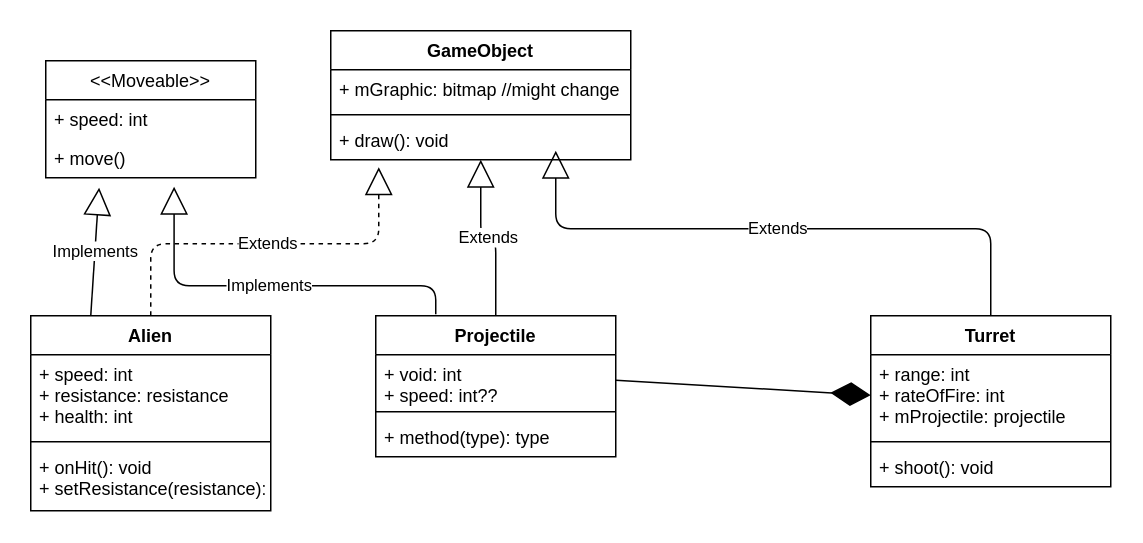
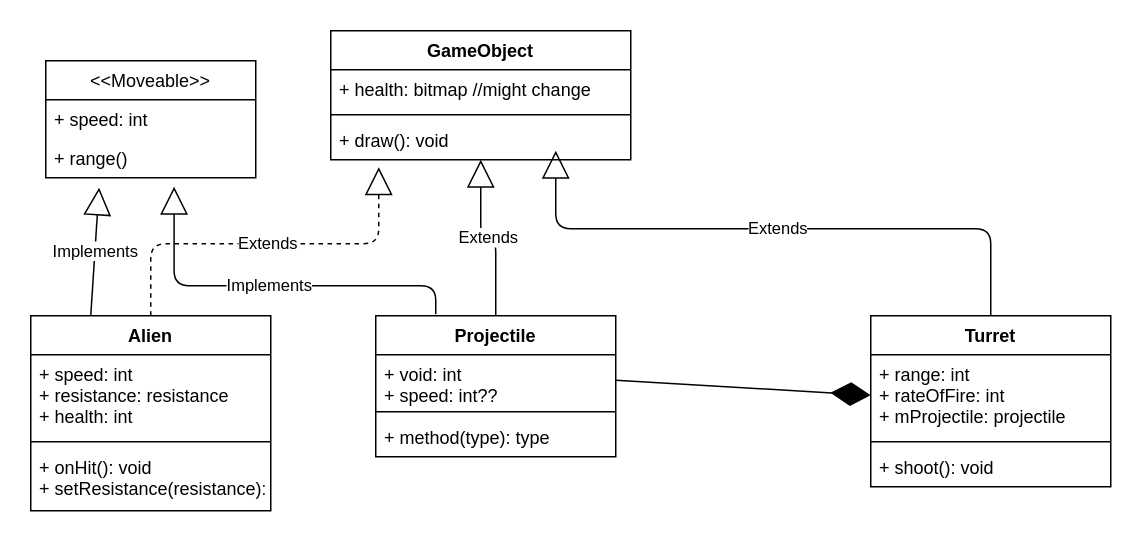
(487, 90) -> (477, 90)
(92, 159) -> (97, 159)
